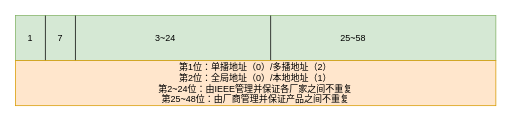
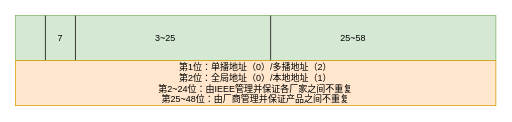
(30, 38) -> none
(165, 38) -> (165, 38)
